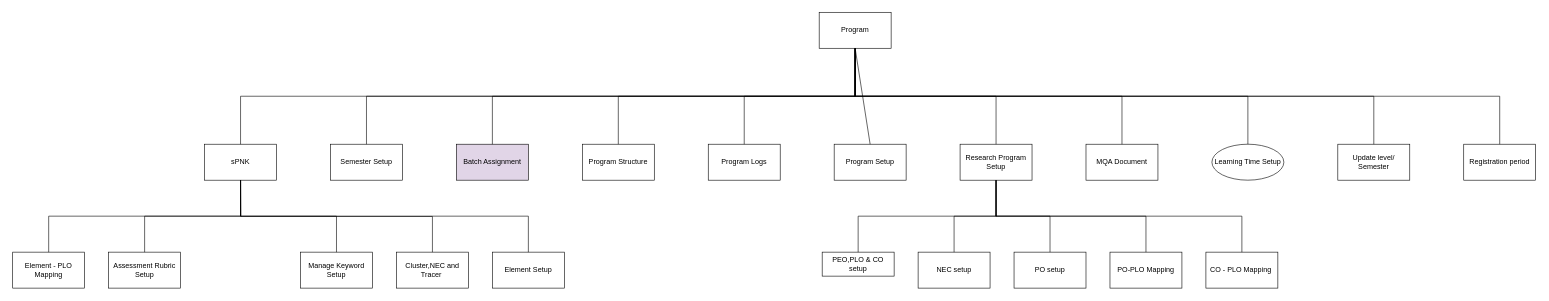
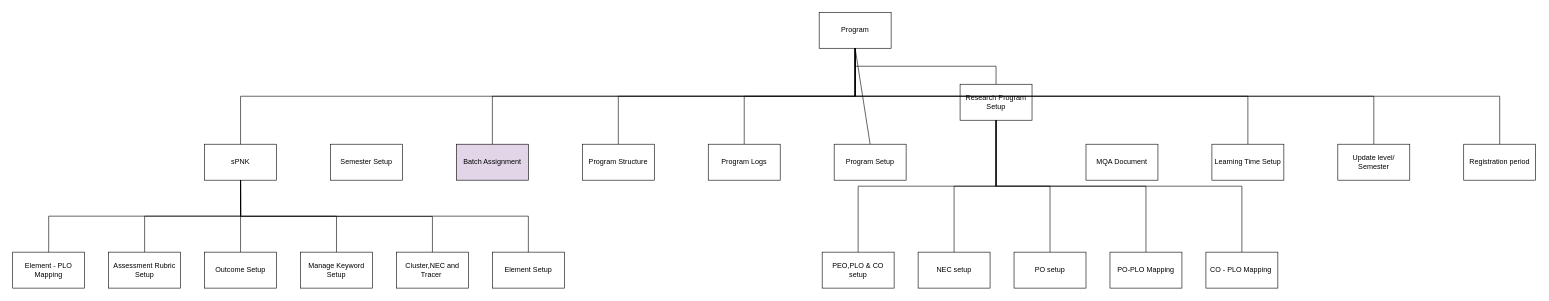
(366, 121) -> none
(1122, 121) -> none
(996, 162) -> (996, 102)
(1248, 162) -> (1248, 162)
none -> (240, 235)
(858, 264) -> (858, 270)
none -> (240, 270)
